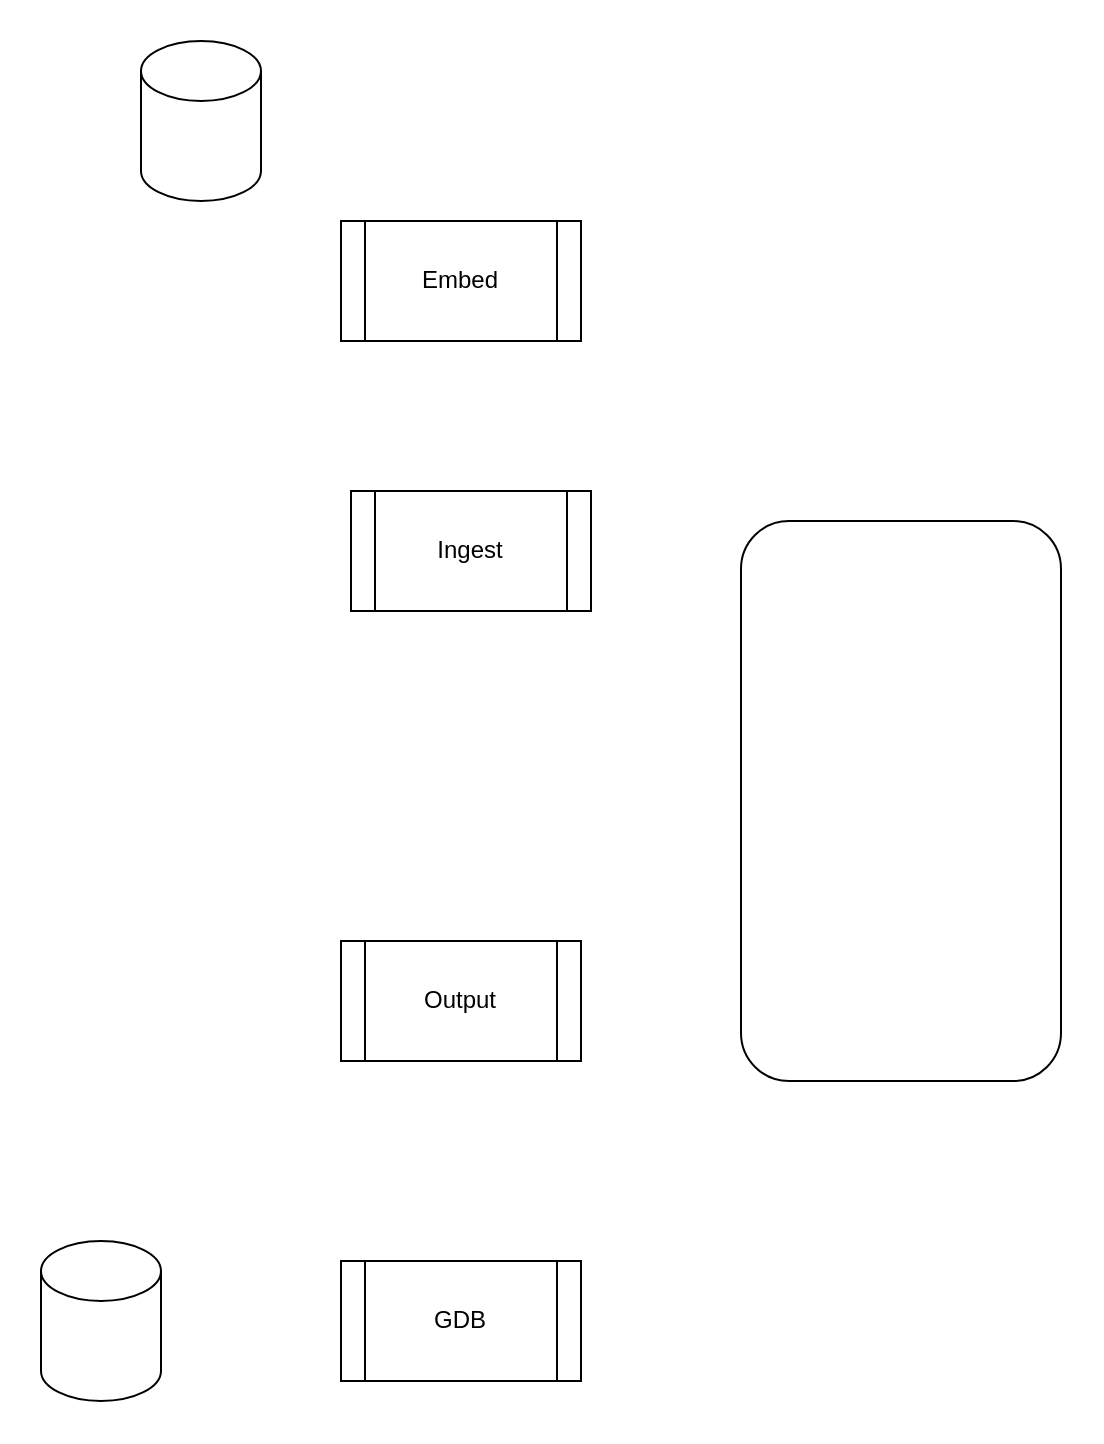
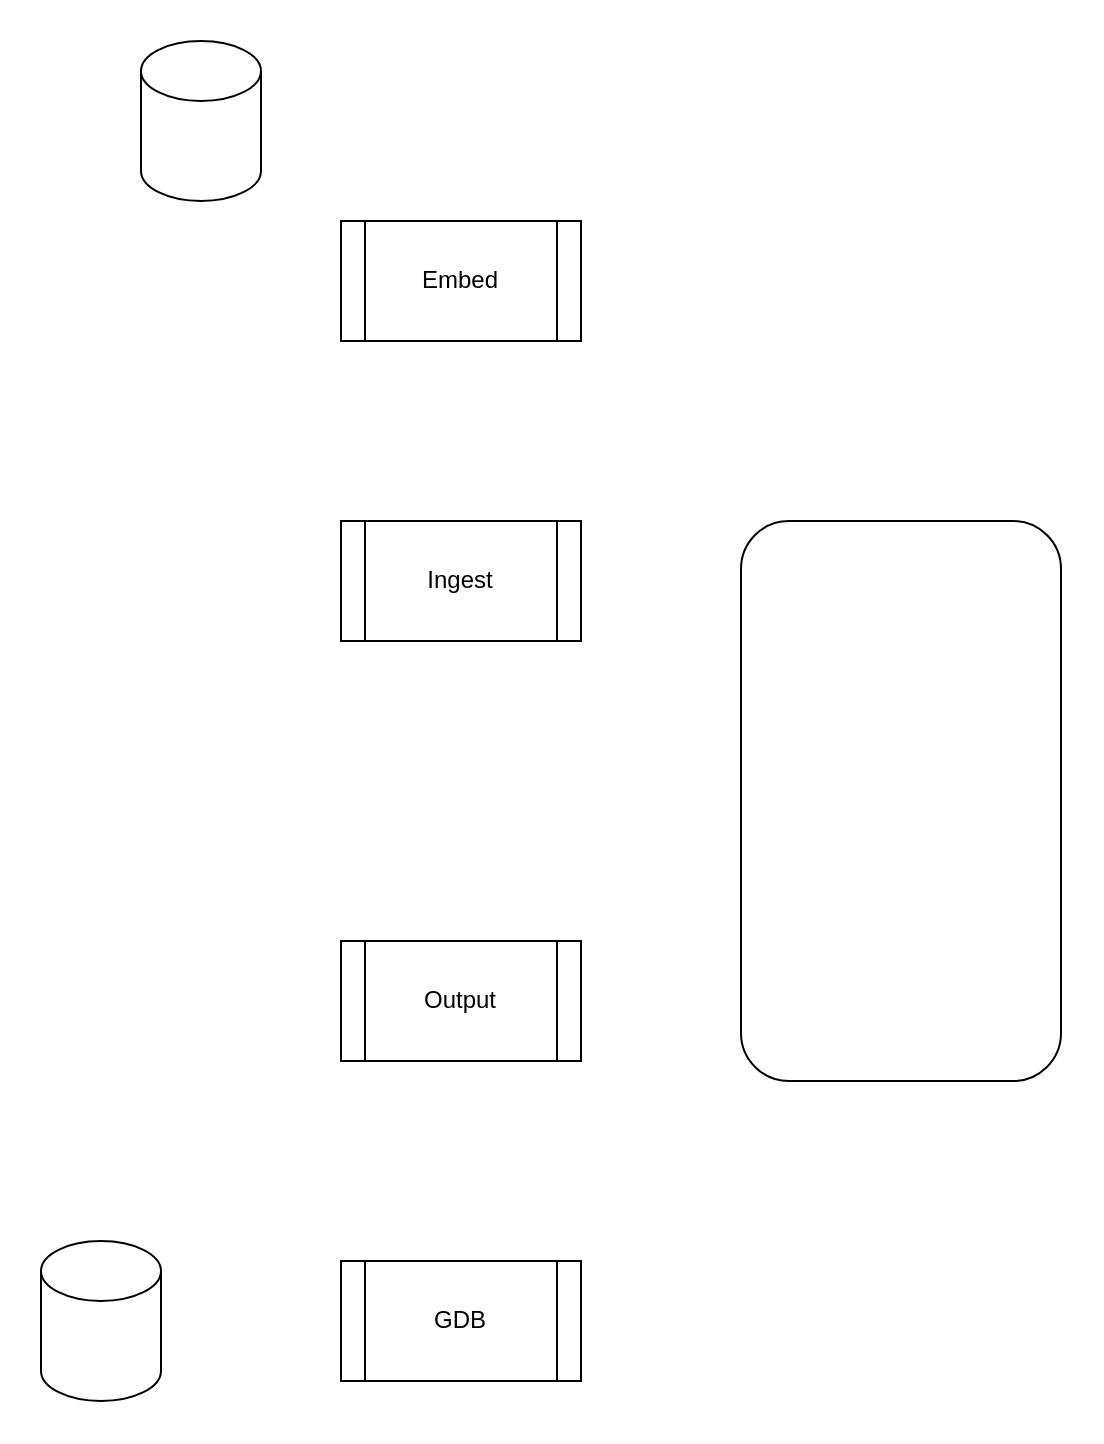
(471, 551) -> (461, 581)
